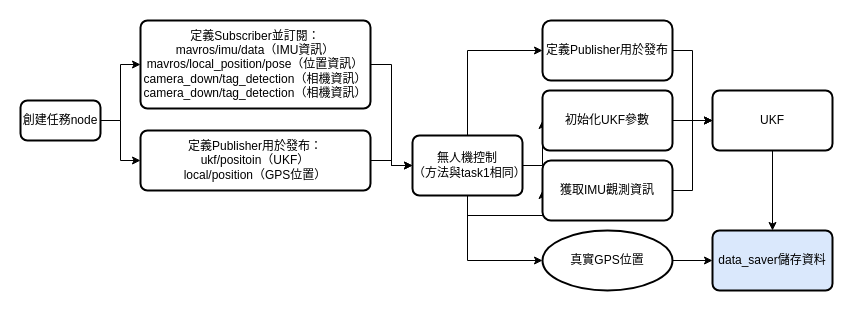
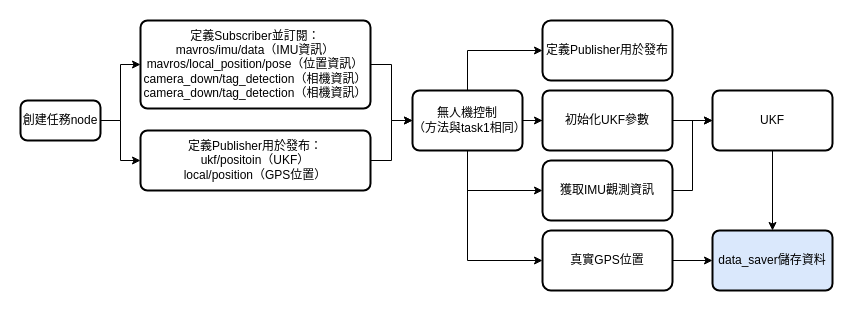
(693, 75) -> none
(468, 166) -> (468, 121)
(608, 261) -> (608, 261)
